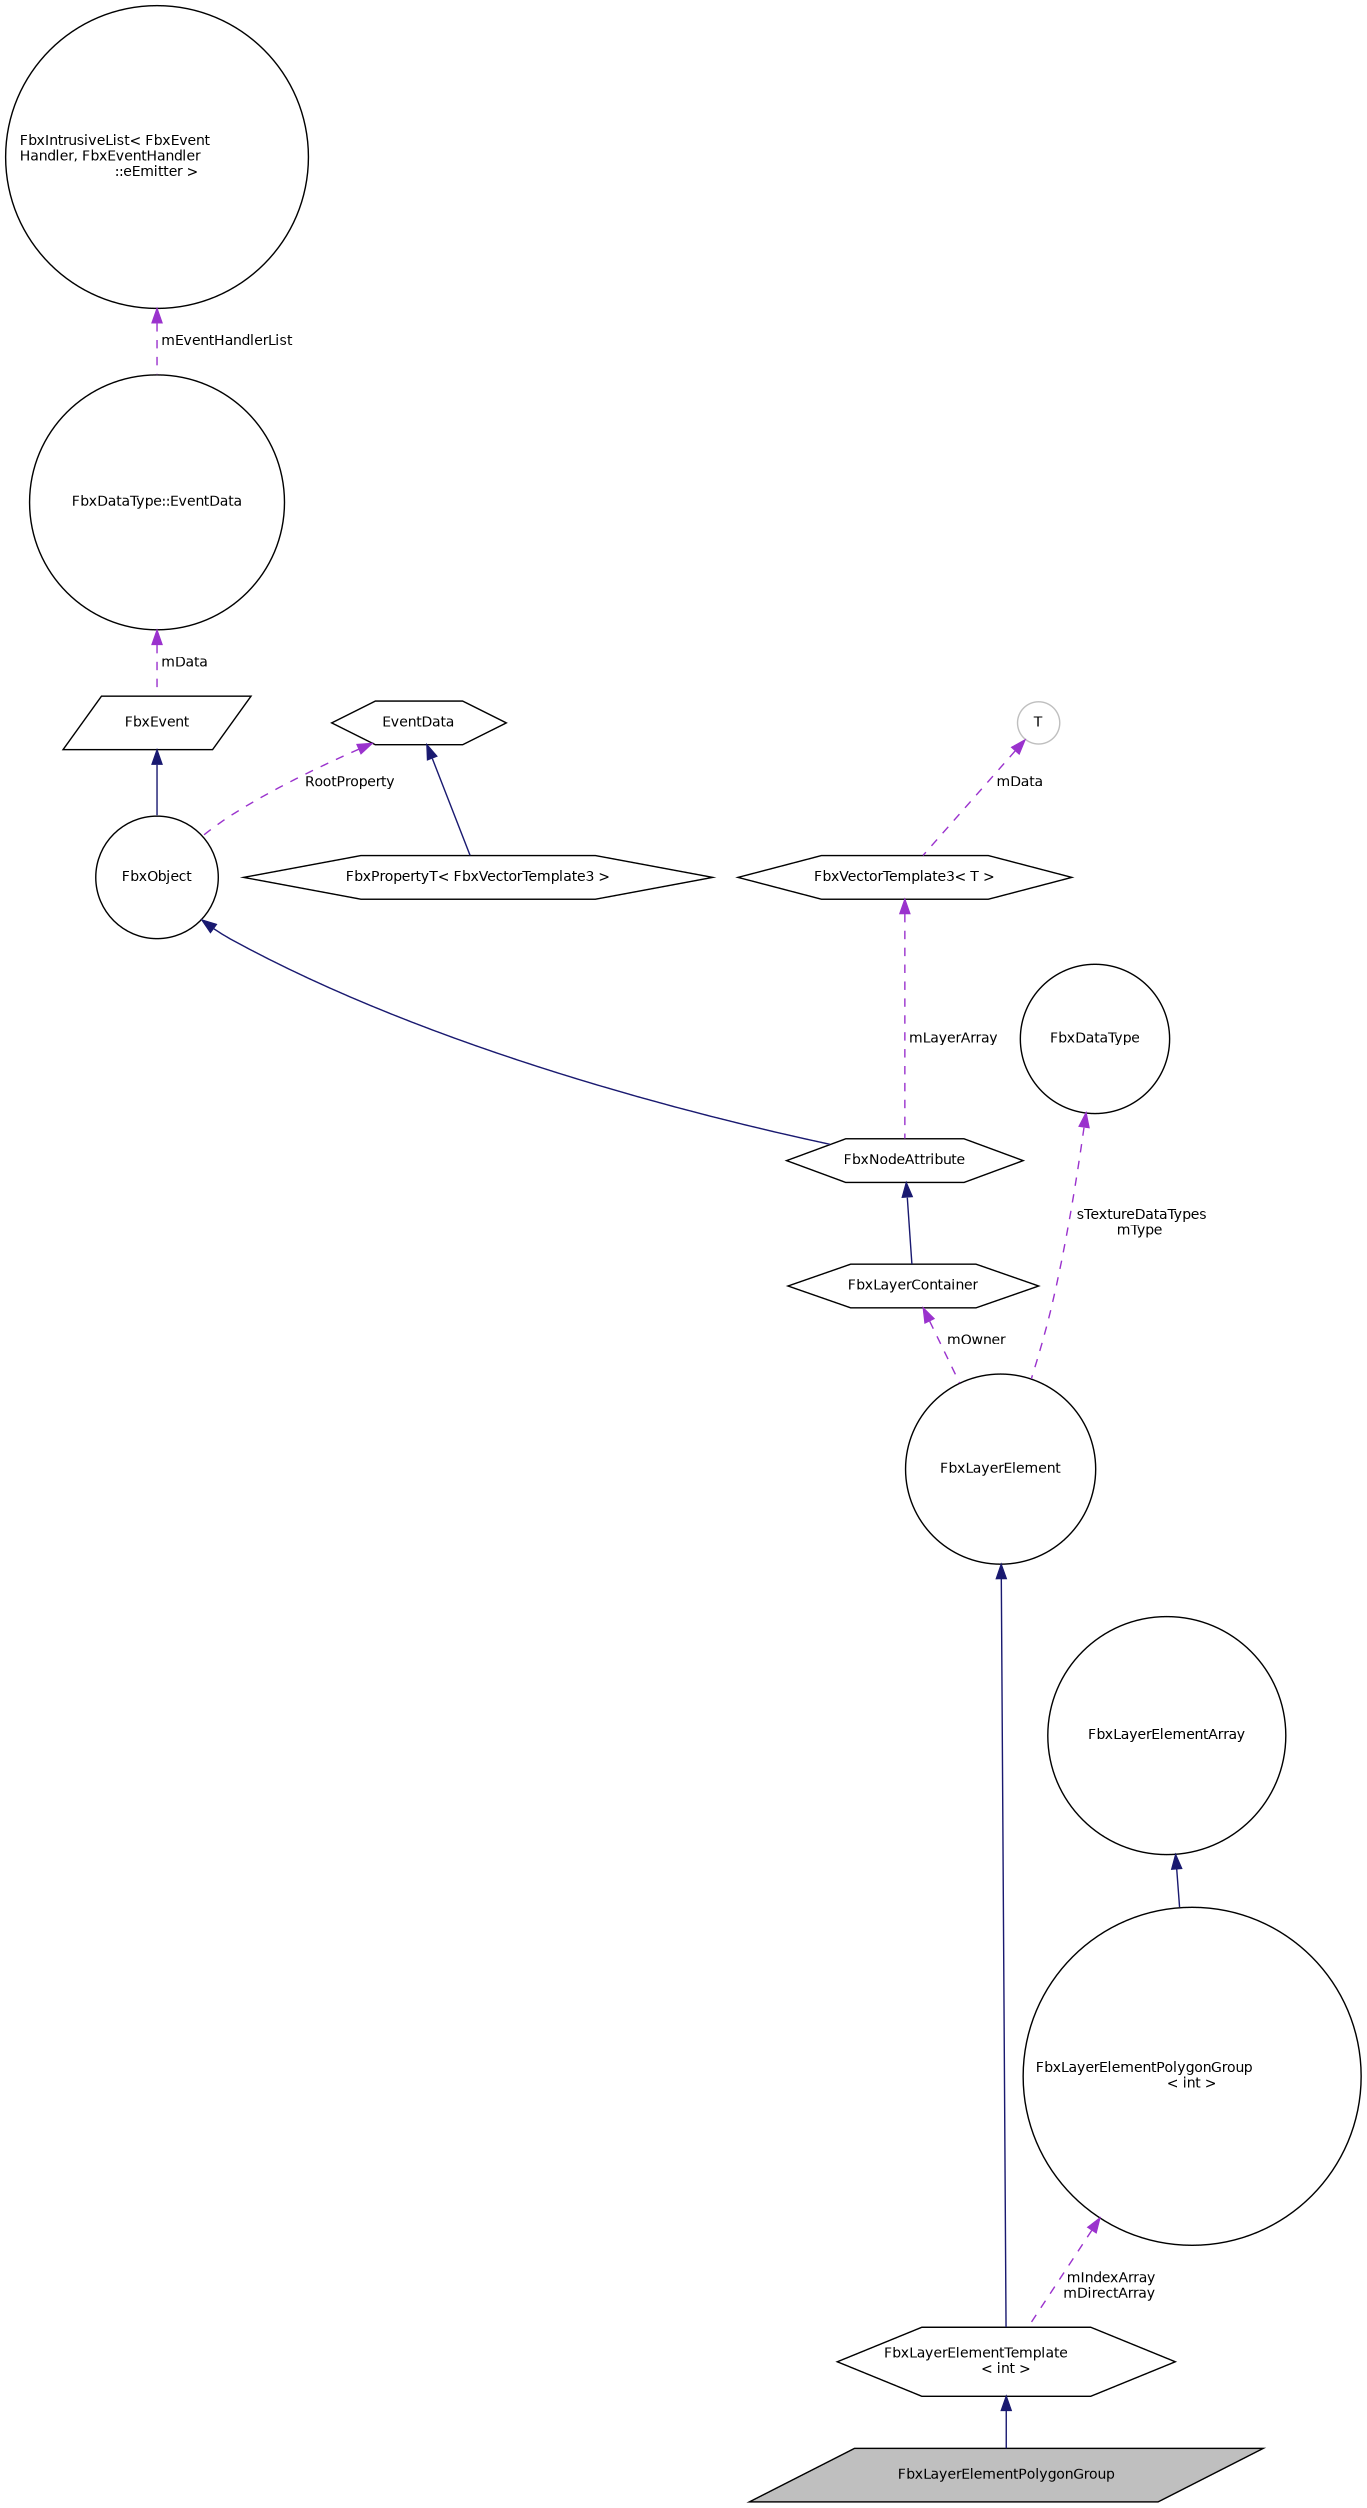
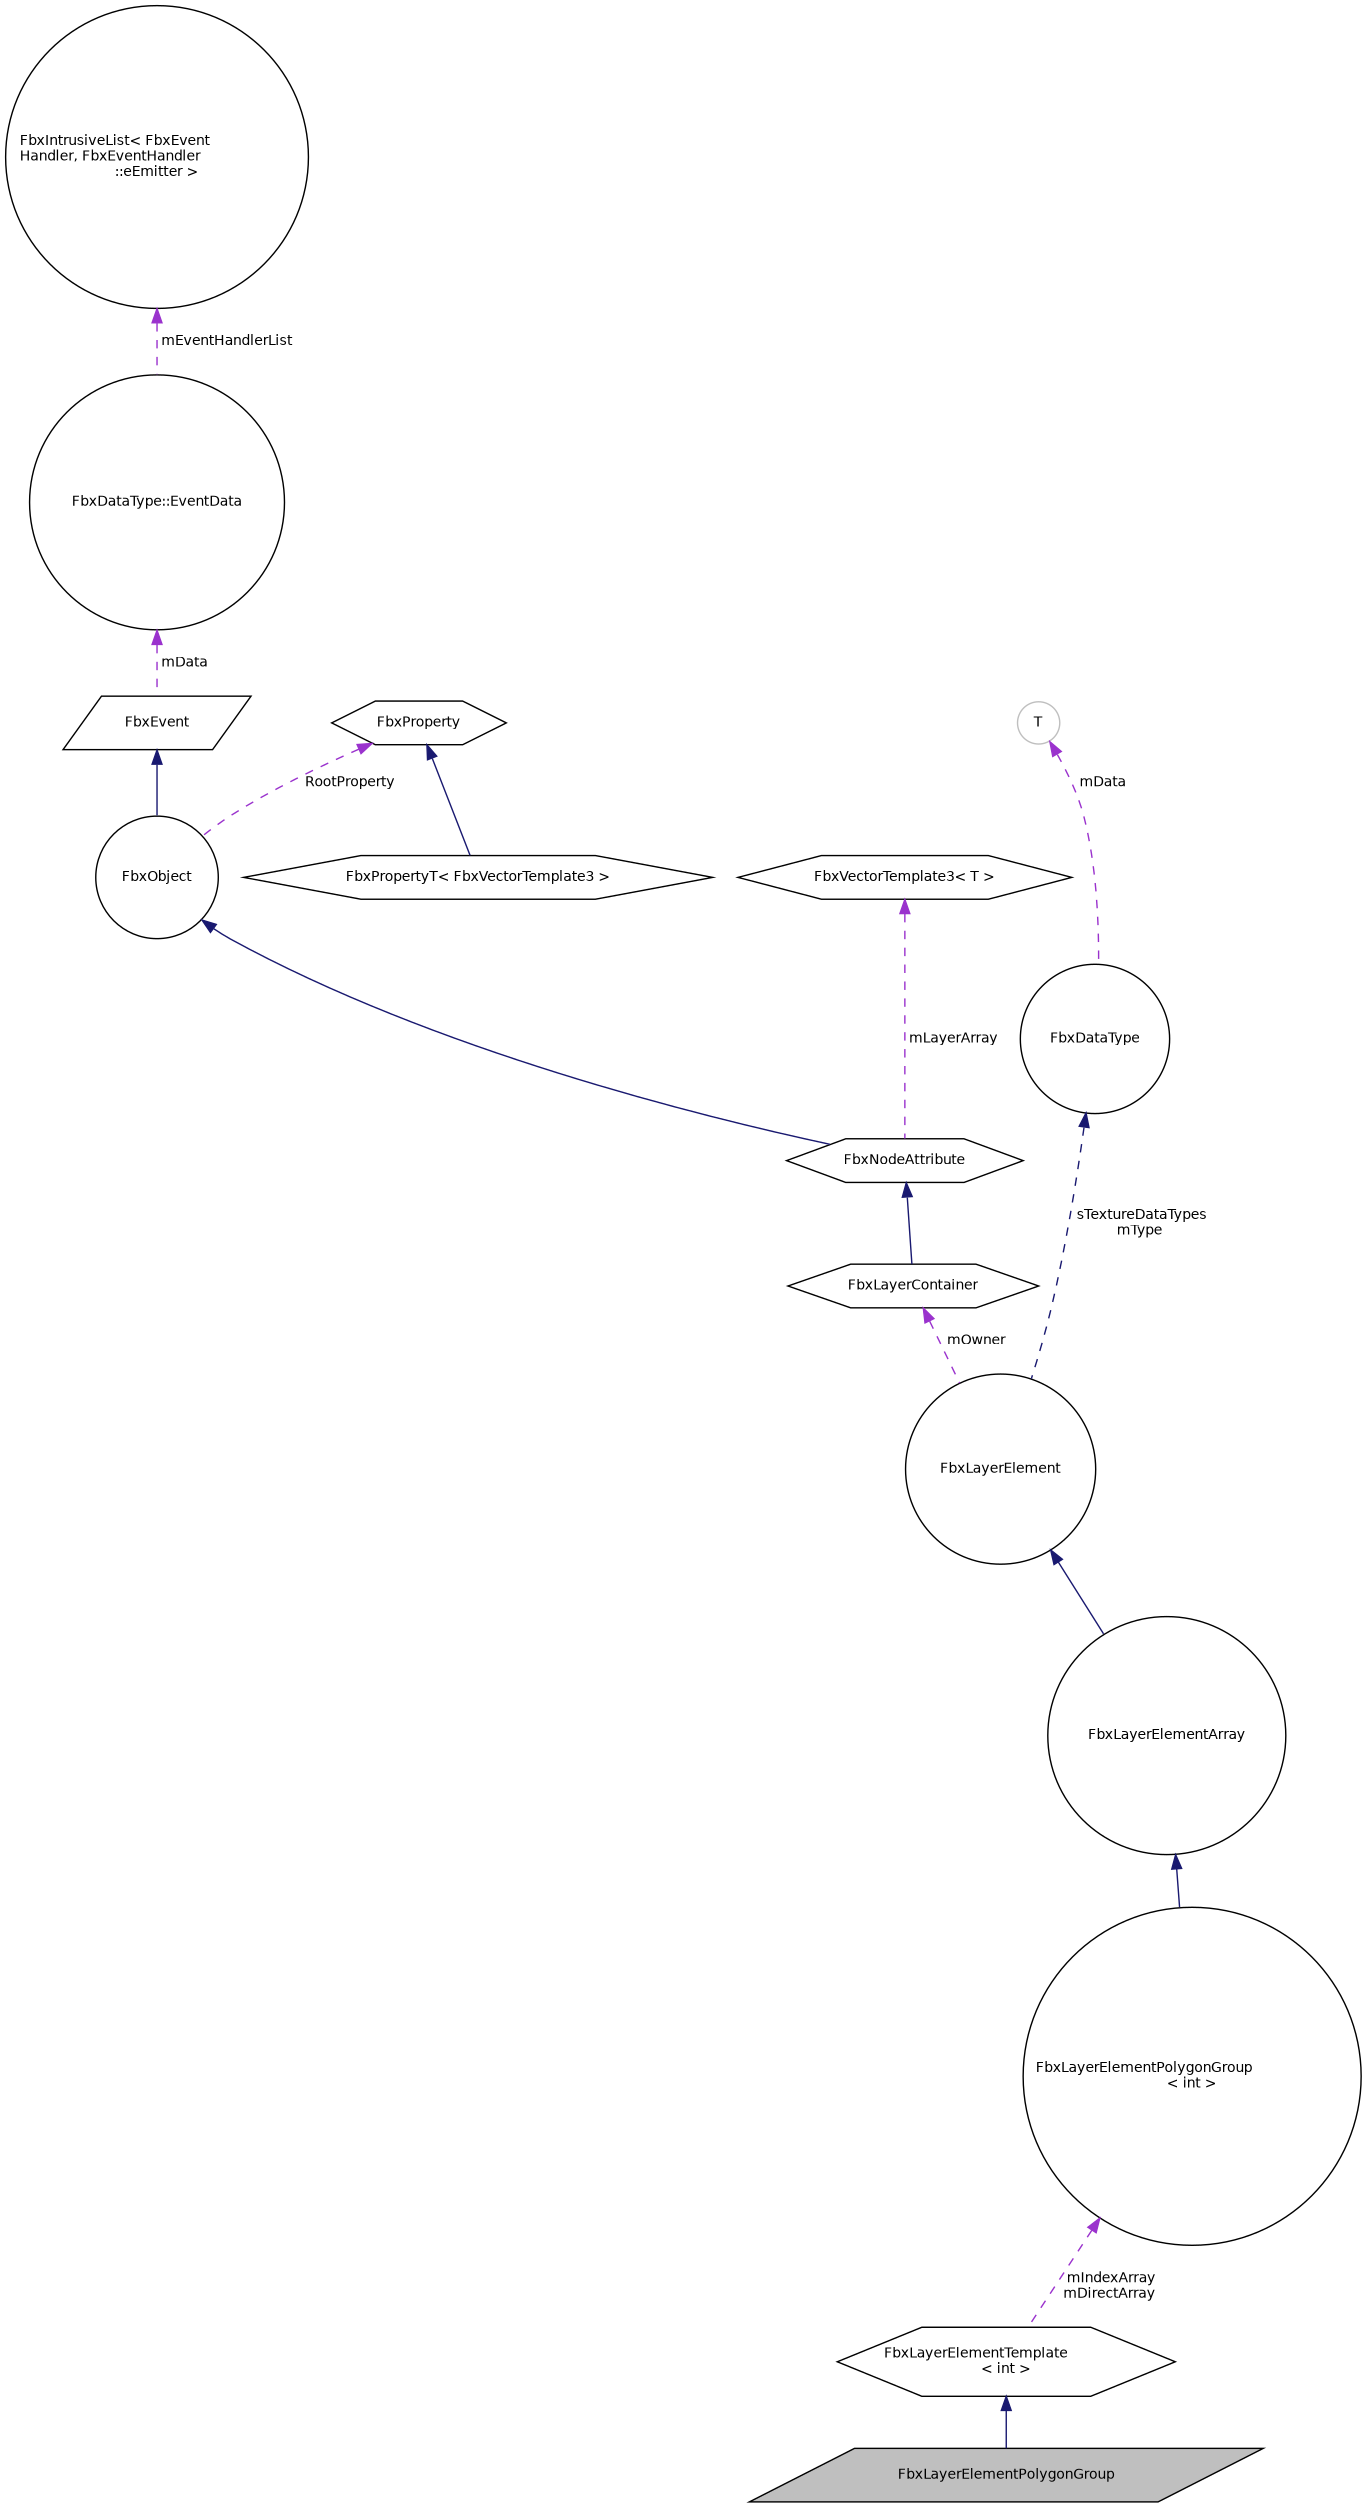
(419, 723) -> (419, 723)
(969, 803) -> (1092, 856)
(1063, 1254) -> (1063, 1254)
(1004, 1953) -> (1081, 1598)
